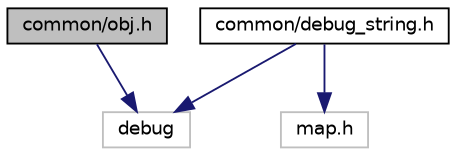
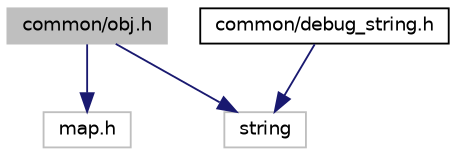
(87, 26) -> (87, 26)
(324, 69) -> (87, 69)
(146, 130) -> (265, 130)
